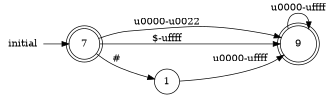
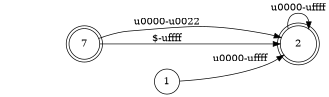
(23, 44) -> none
(298, 44) -> (298, 44)
(121, 68) -> none
